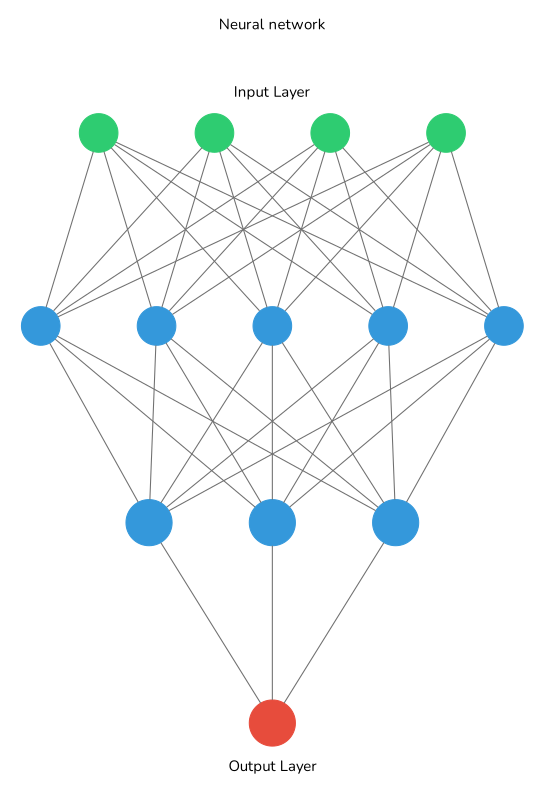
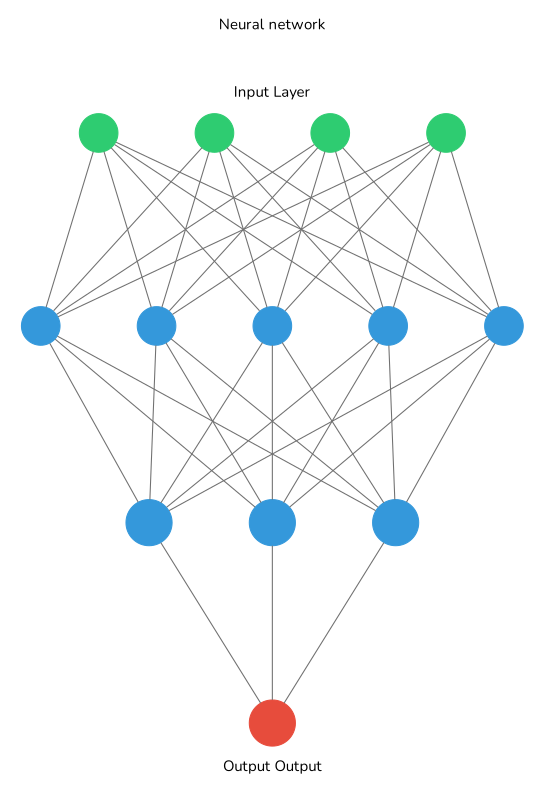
(273, 767) -> (273, 767)
